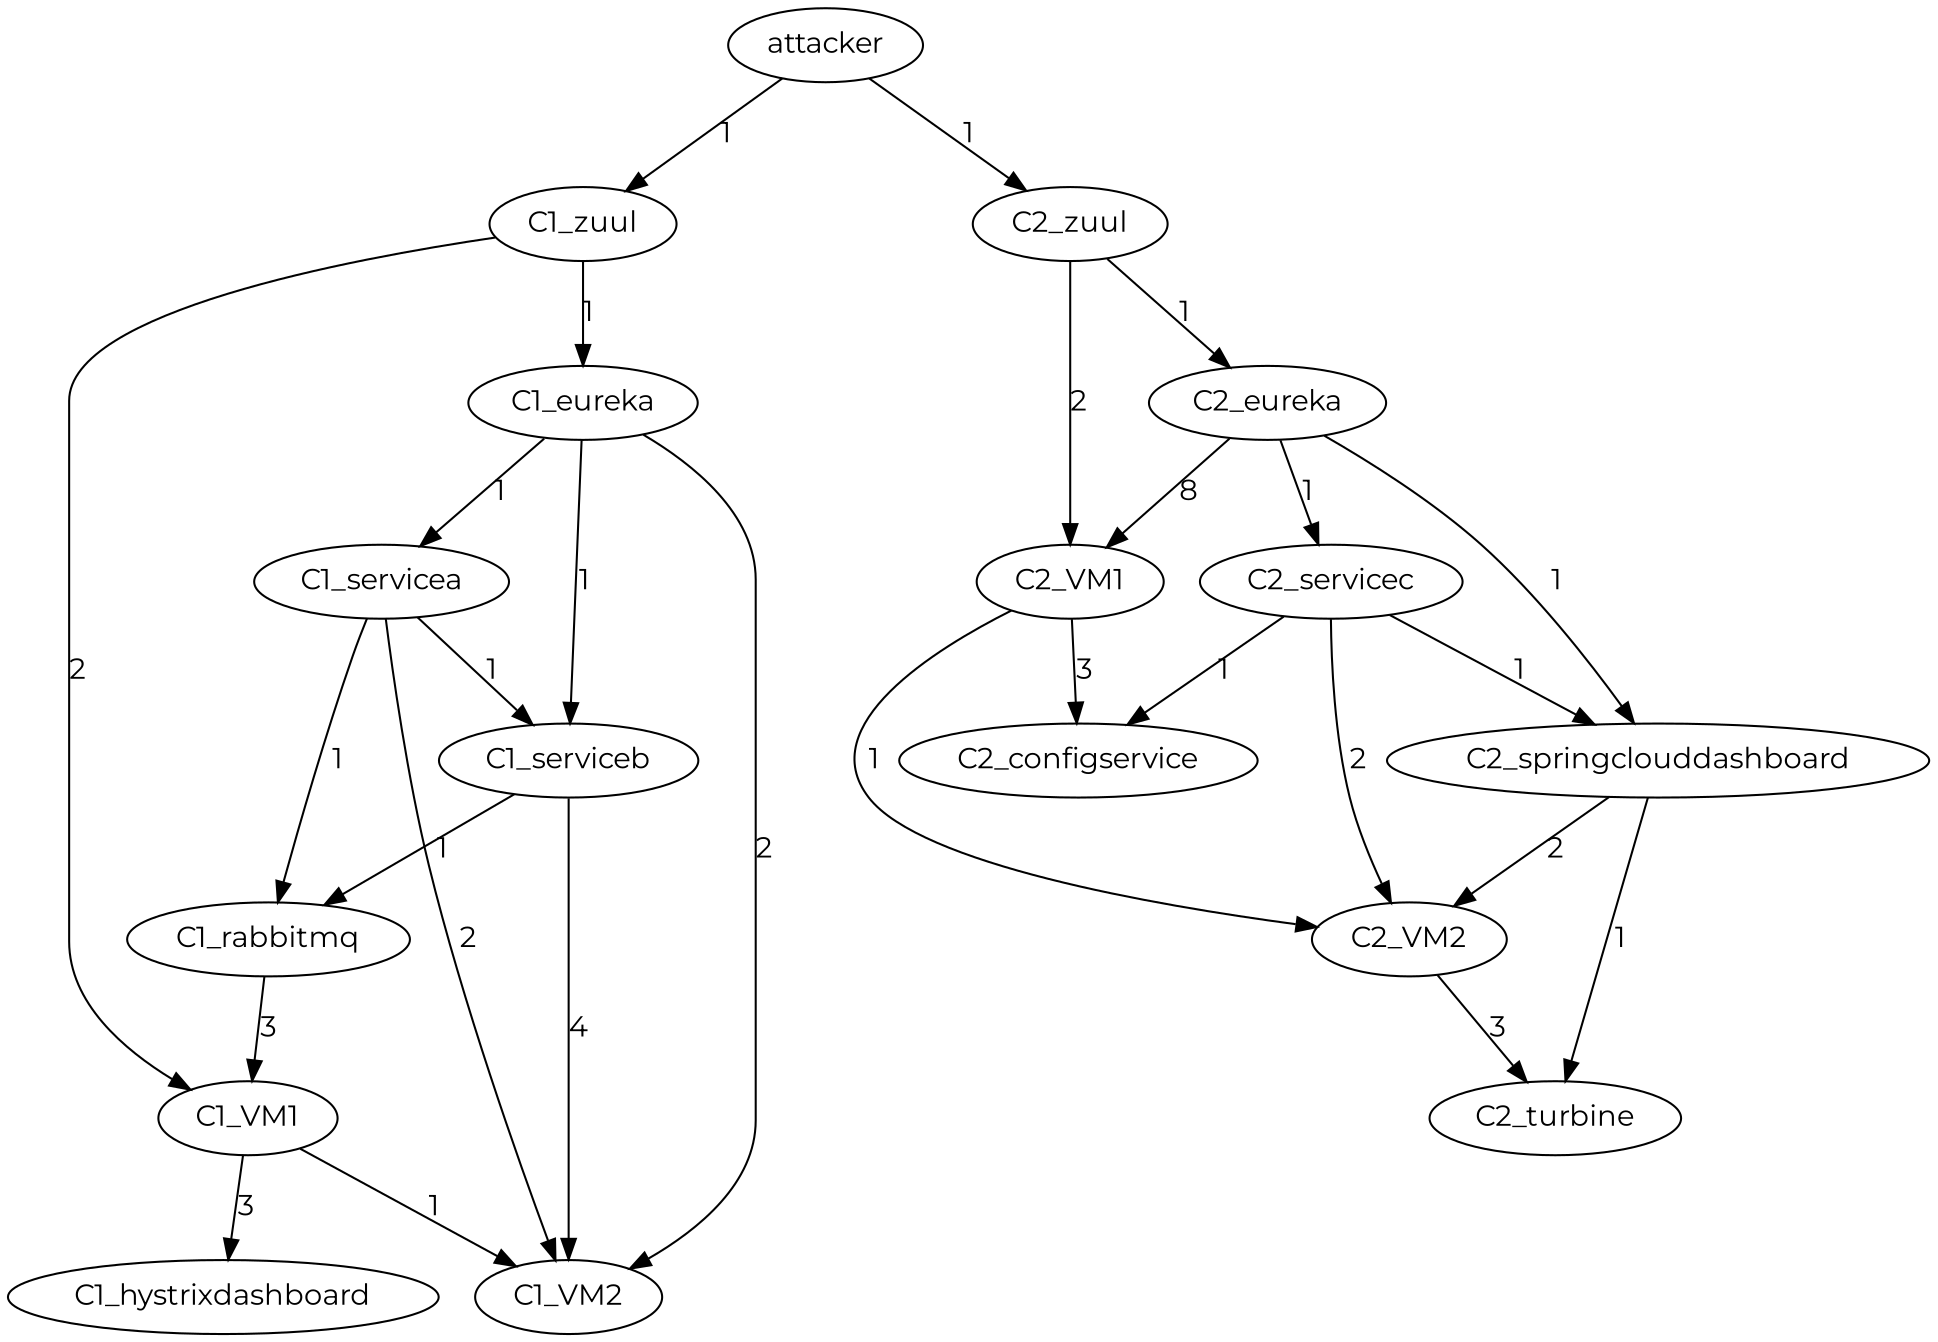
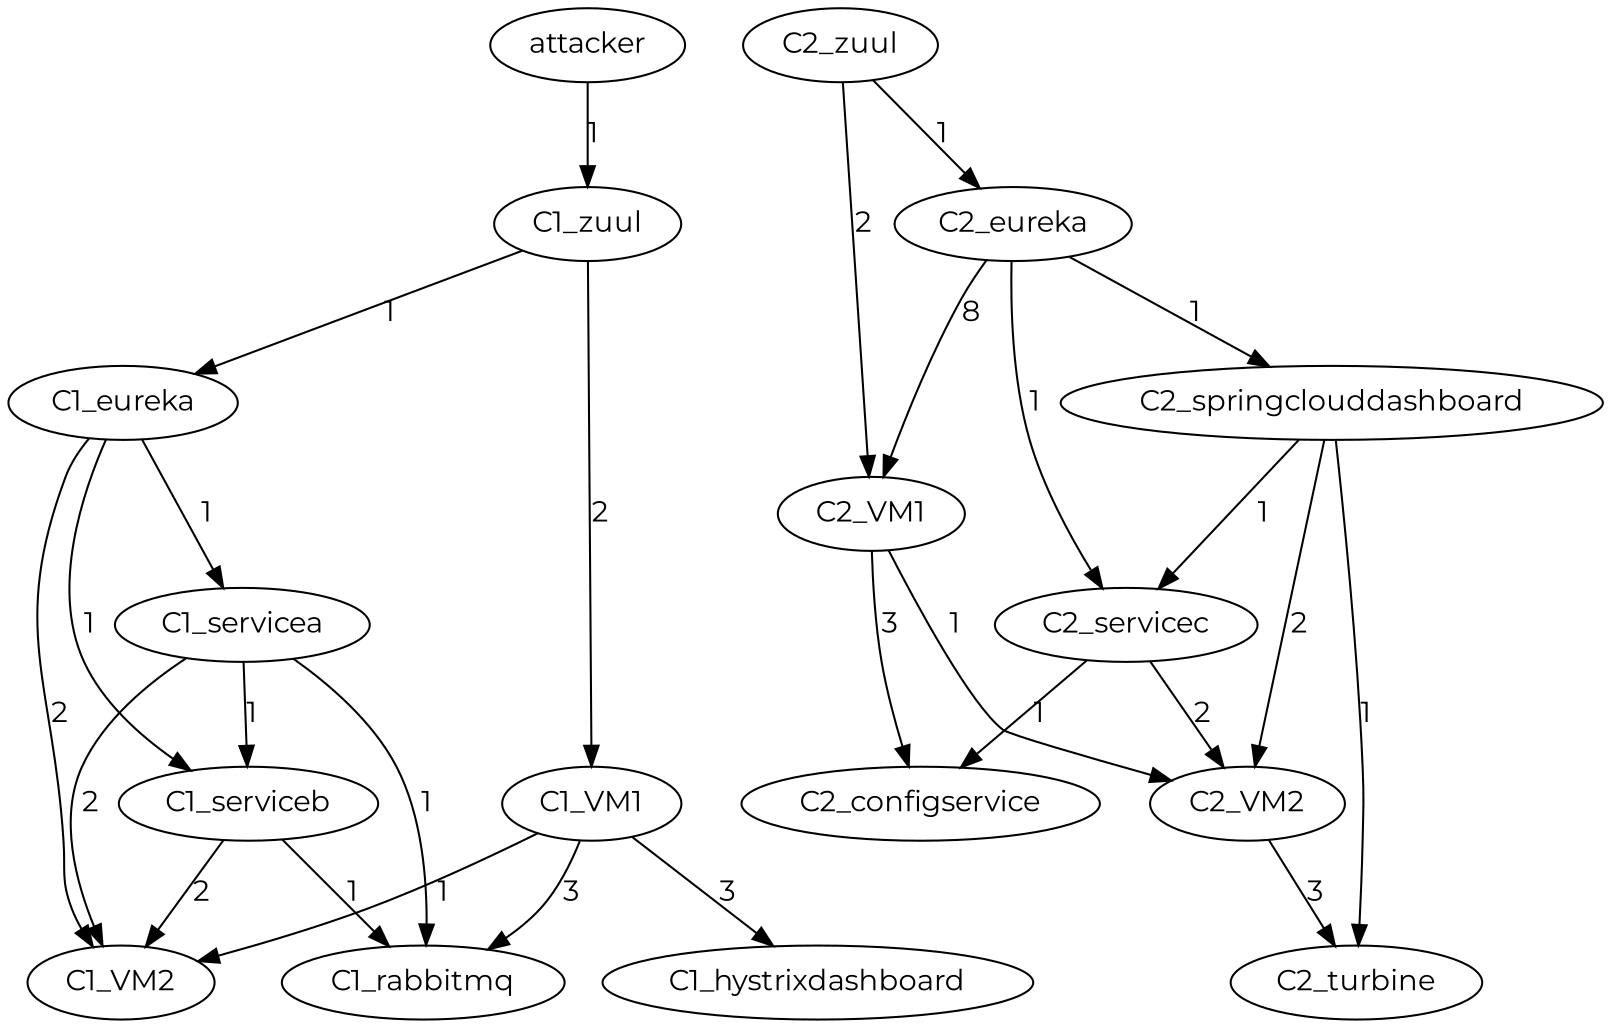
(939, 128) -> none
(1483, 665) -> (1236, 507)
(259, 1018) -> (551, 896)
(579, 1029) -> (202, 893)
